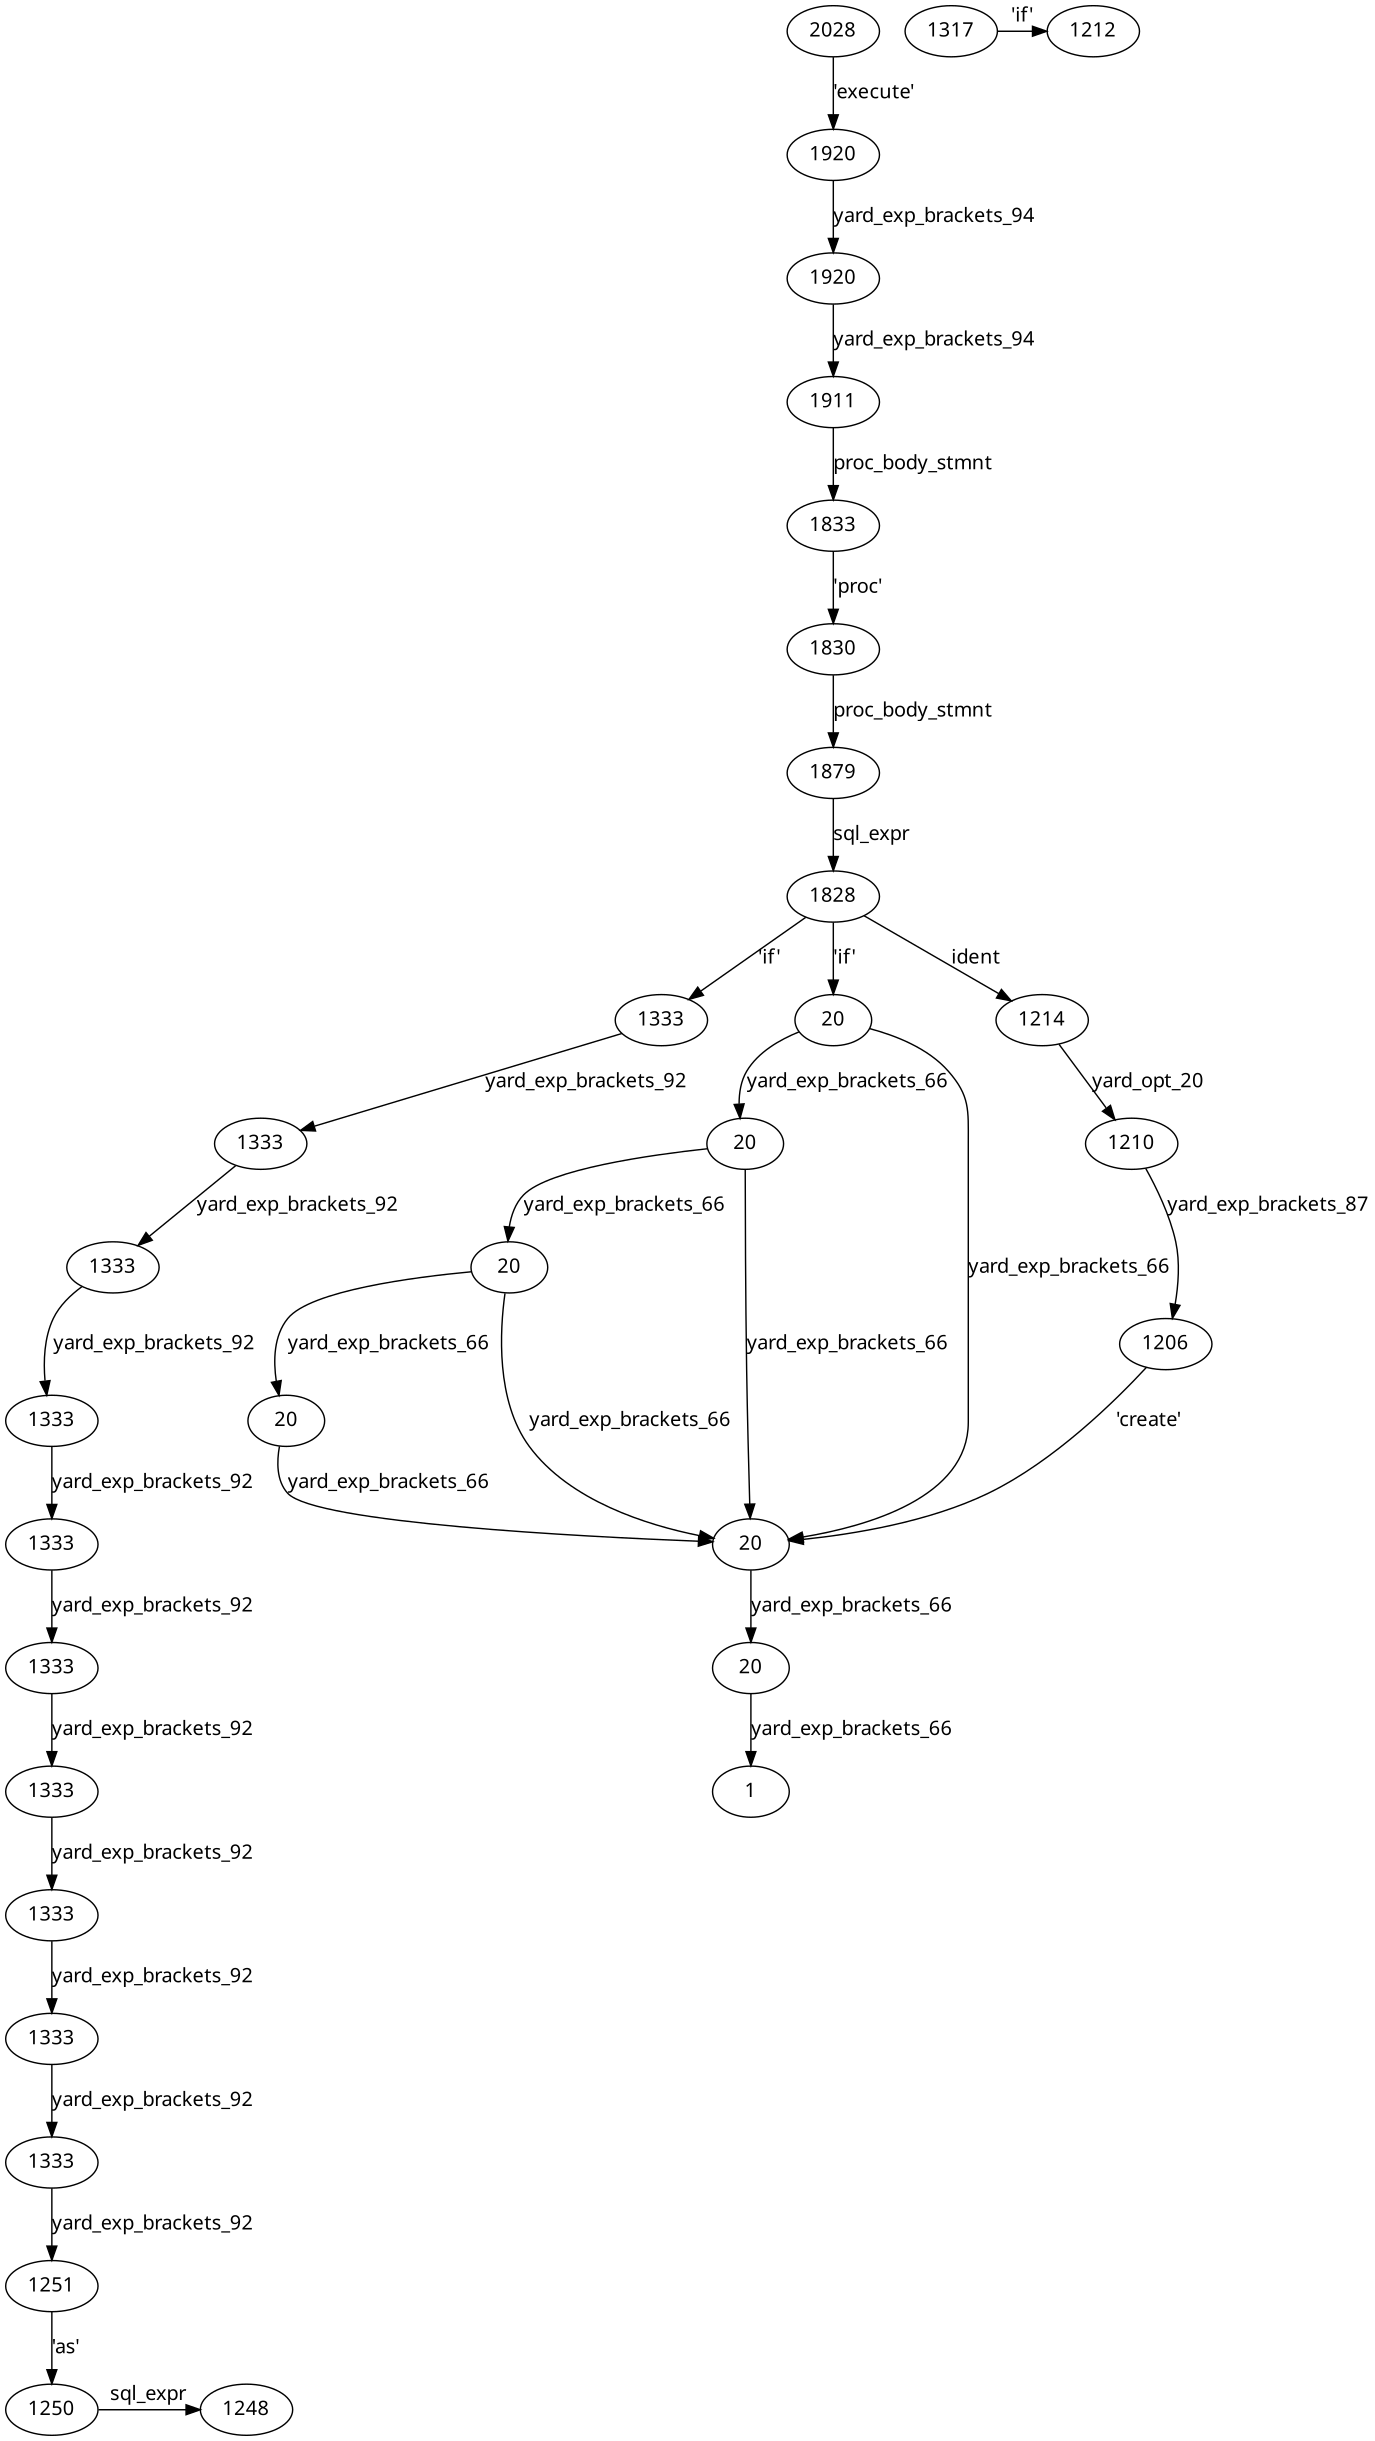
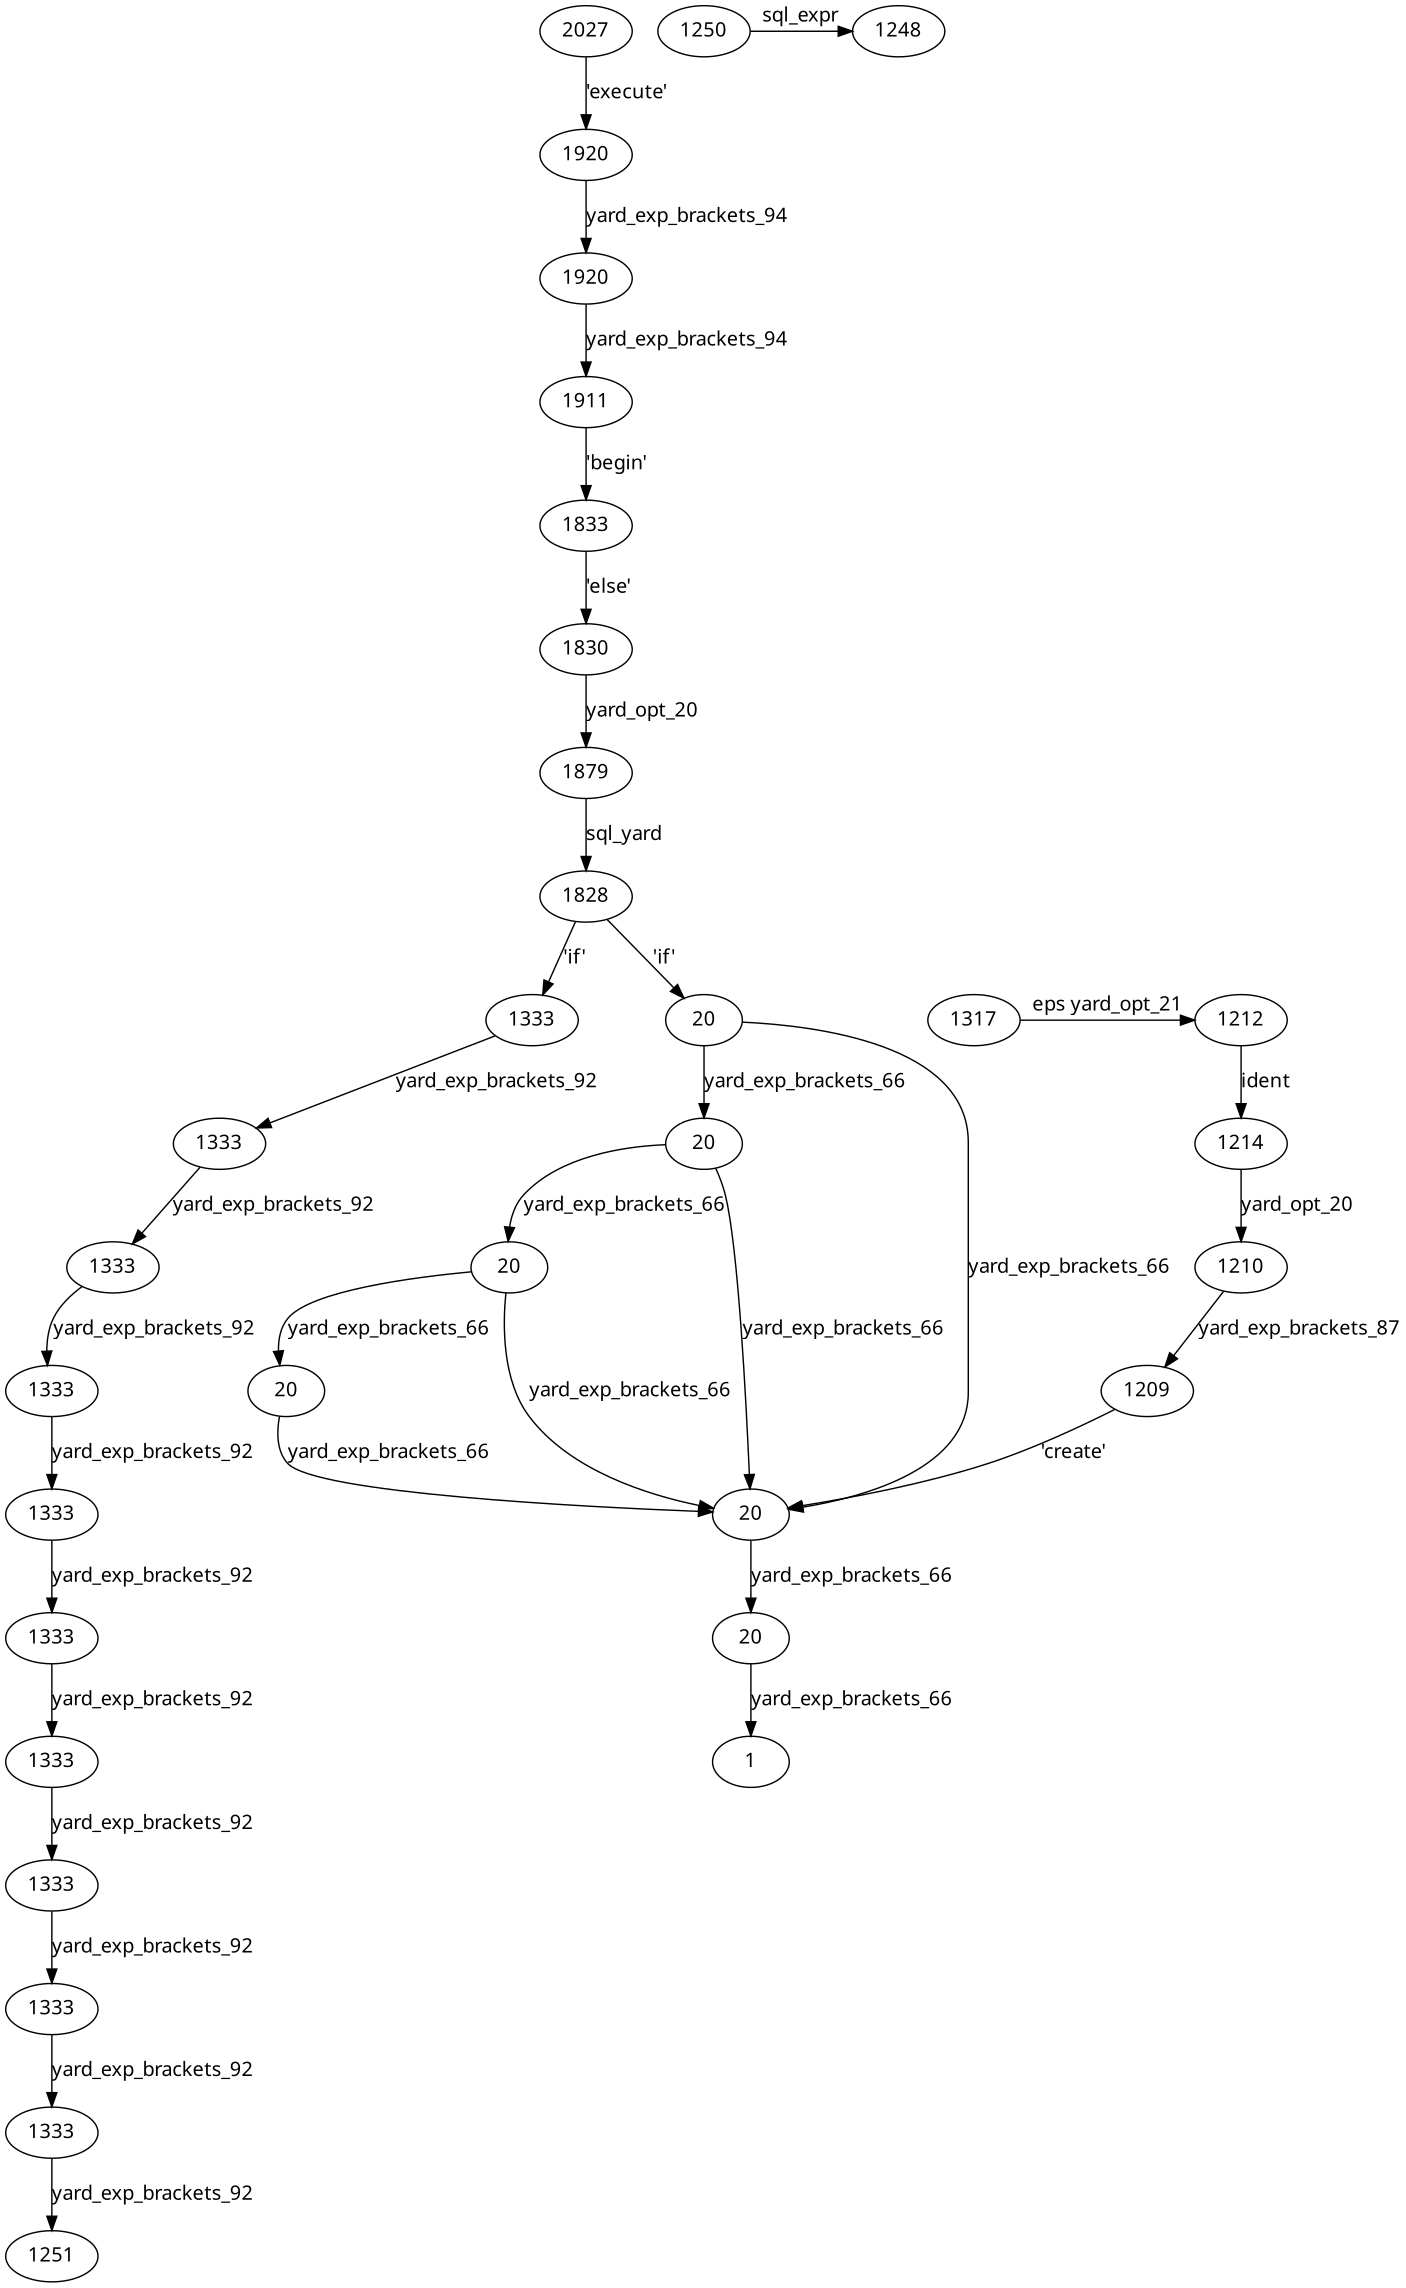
(1022, 16) -> (1108, 1005)
(833, 31) -> (586, 31)
(913, 464) -> (617, 464)
(858, 588) -> (609, 588)
(913, 711) -> (642, 711)
(872, 835) -> (624, 835)
(932, 955) -> (1241, 1075)
(1166, 1344) -> (1147, 1391)
(52, 2341) -> none
